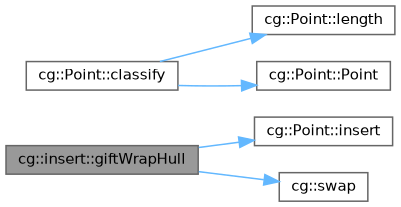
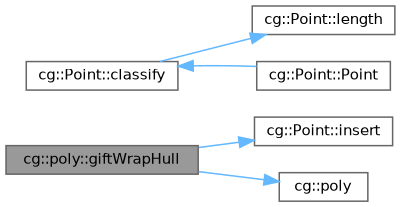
(210, 86) -> (225, 66)
(102, 160) -> (102, 160)
(324, 187) -> (324, 187)
